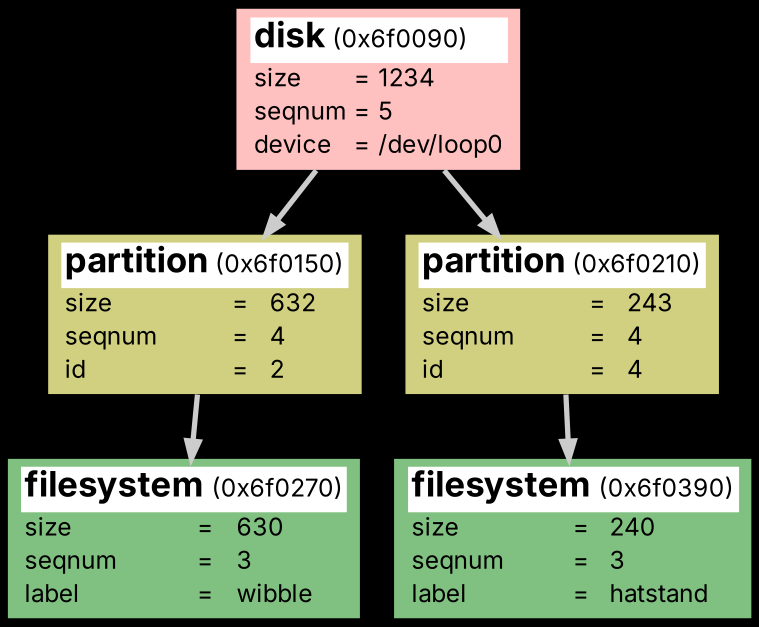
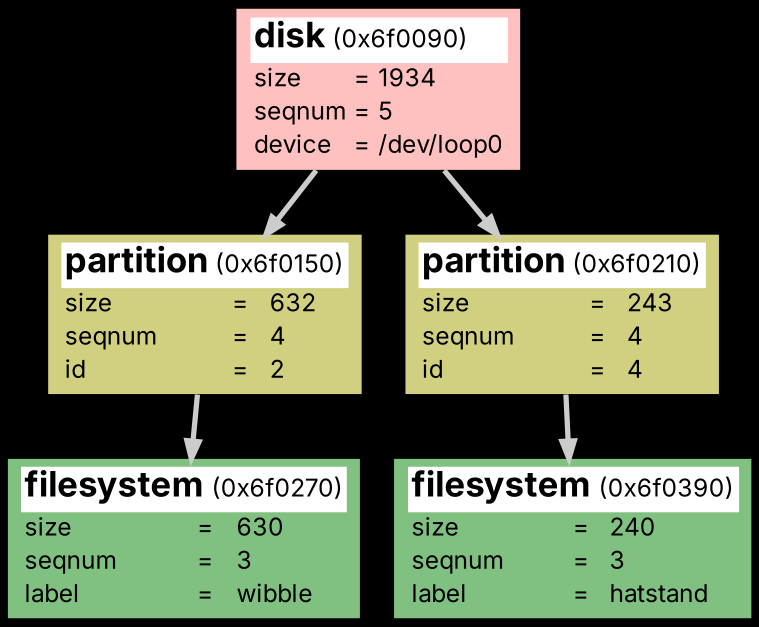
(407, 79) -> (408, 79)
